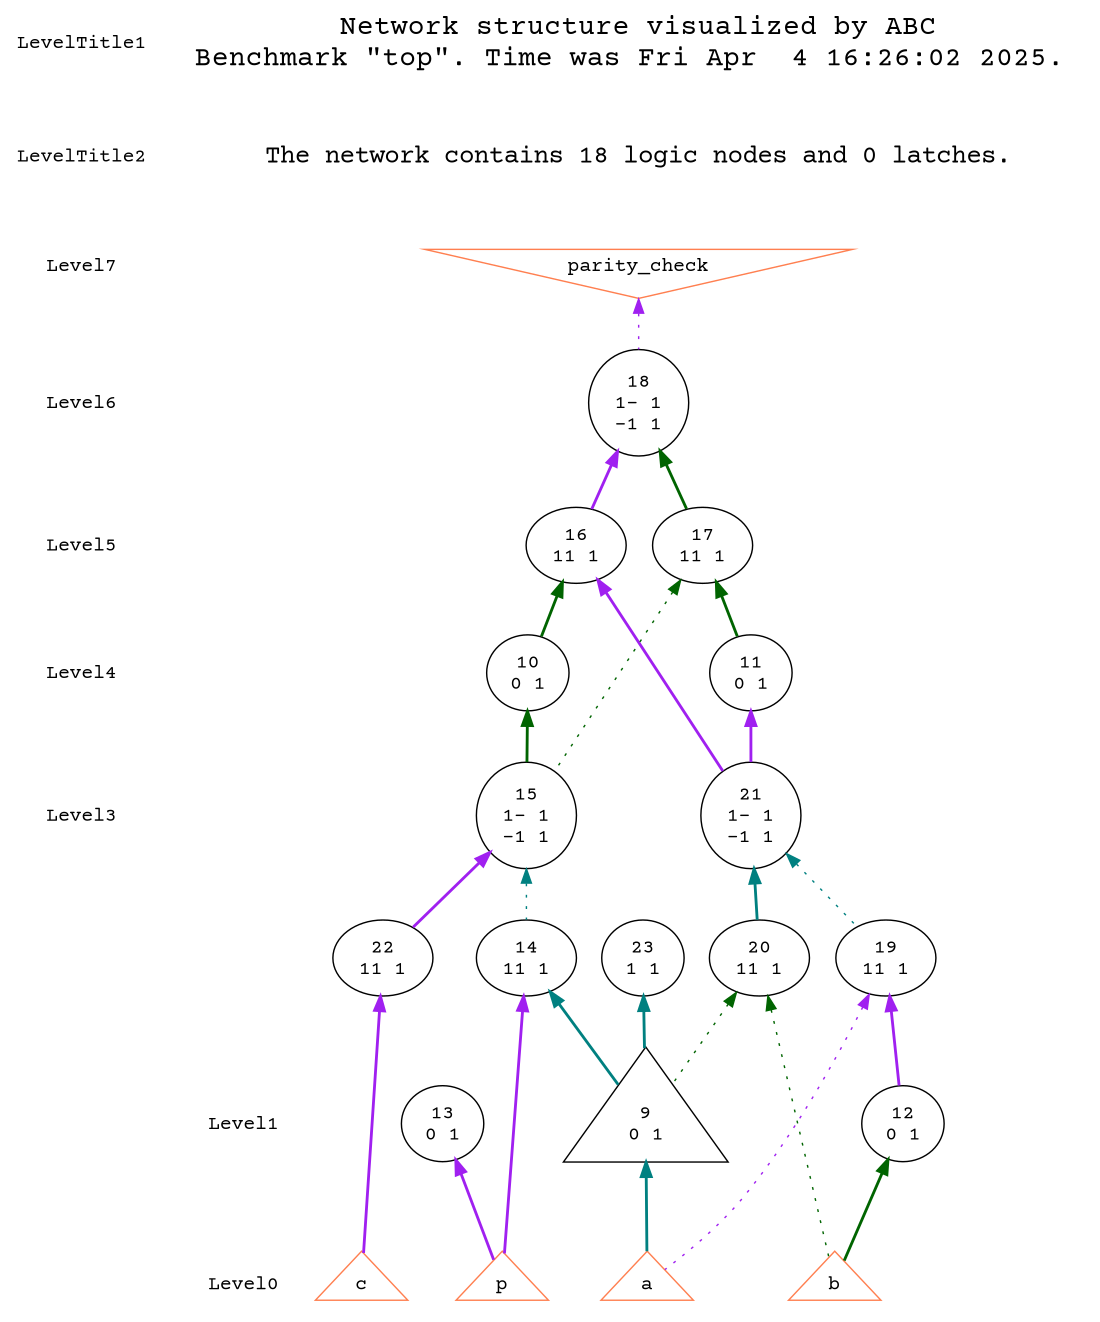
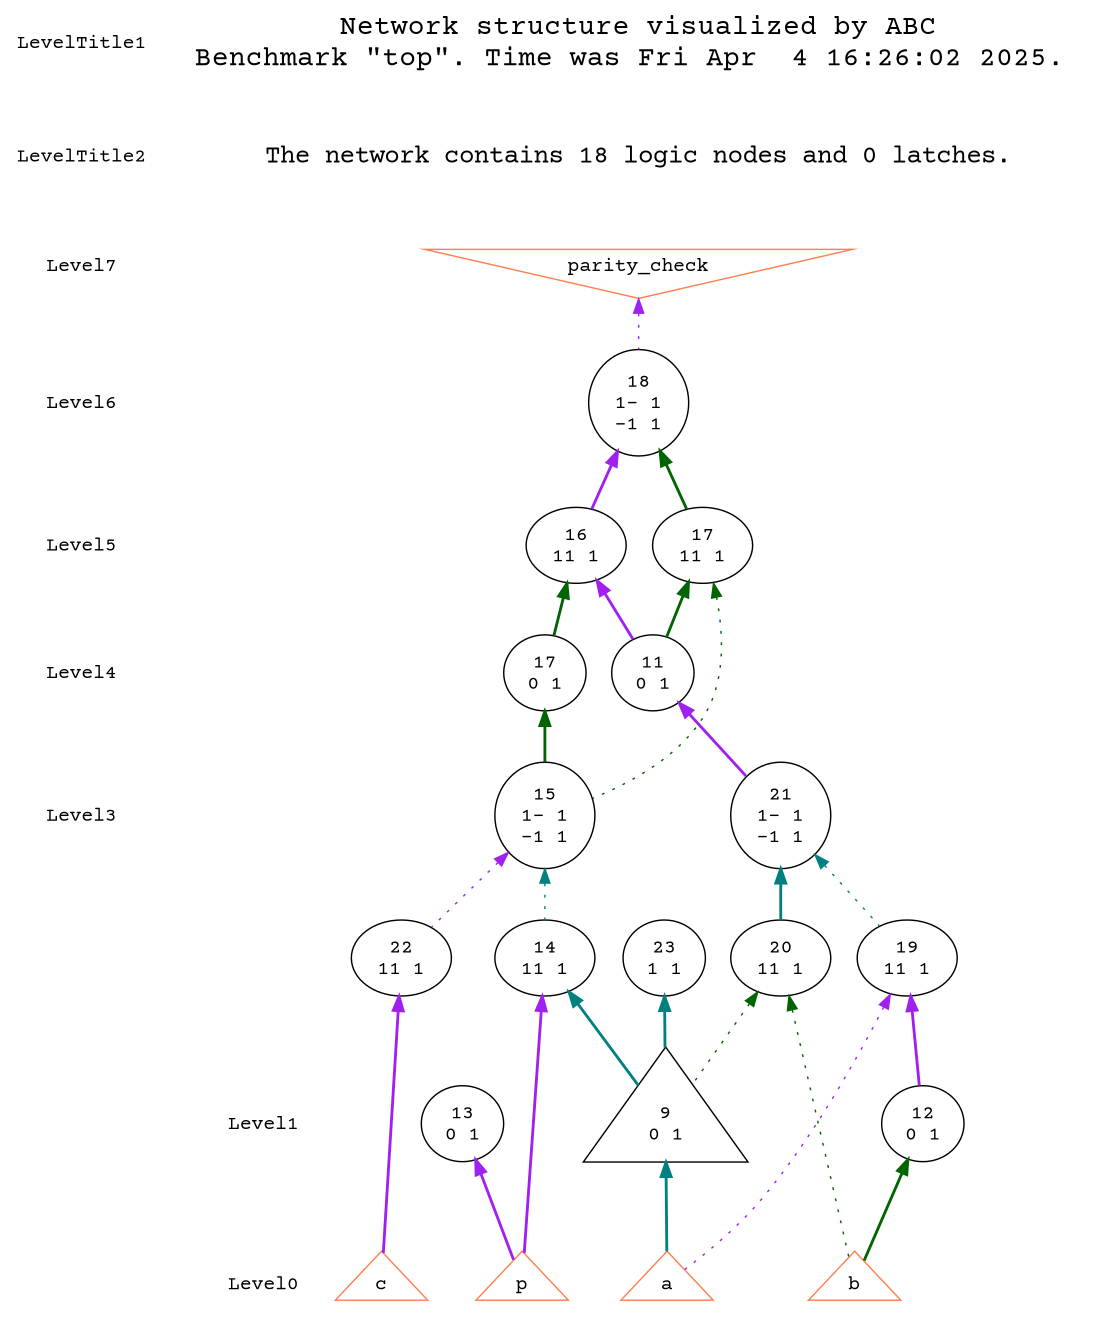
(528, 673) -> (545, 673)
(664, 682) -> (619, 616)
(446, 895) -> (465, 895)
